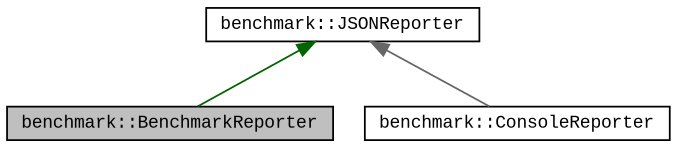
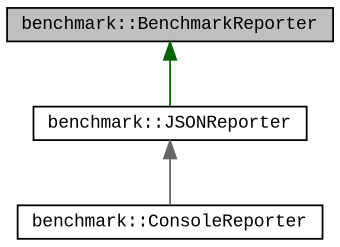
(249, 78) -> (170, 83)
